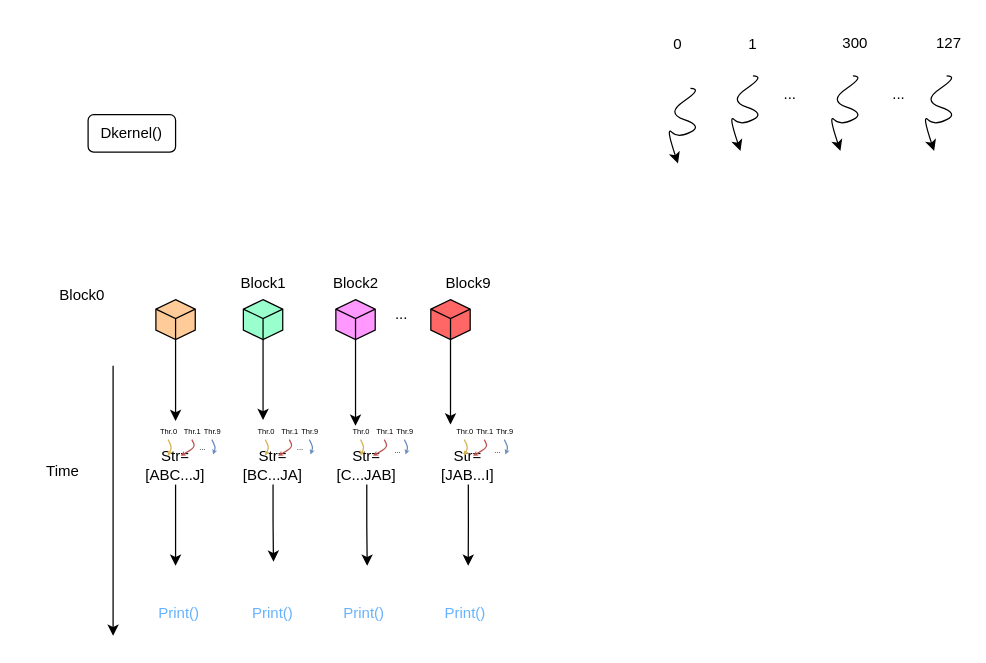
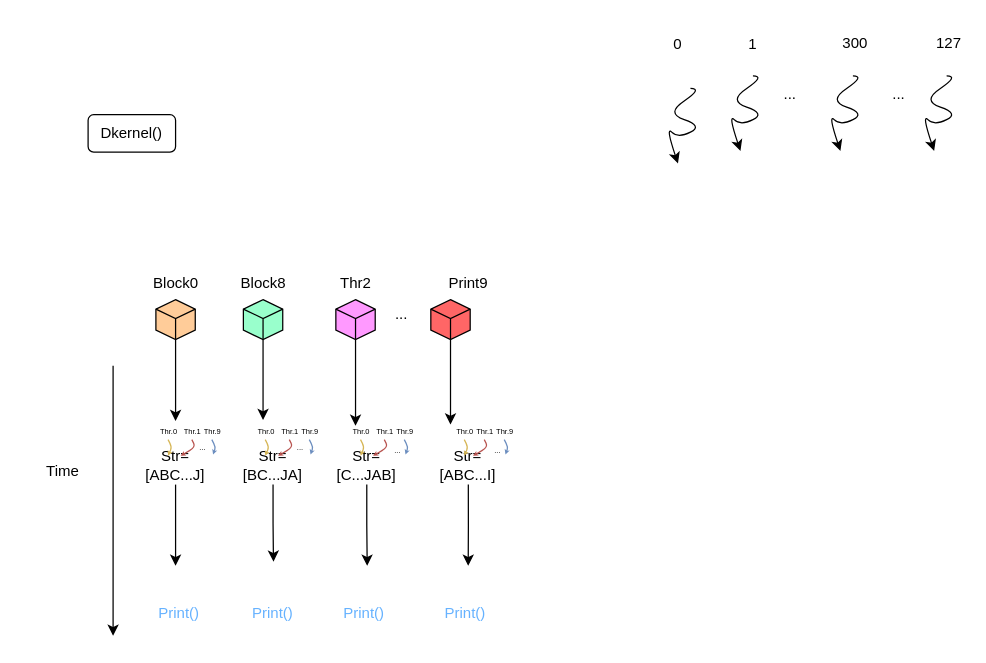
(264, 283) -> (264, 283)
(356, 283) -> (356, 283)
(469, 283) -> (469, 283)
(82, 296) -> (176, 283)
(468, 466) -> (468, 466)
